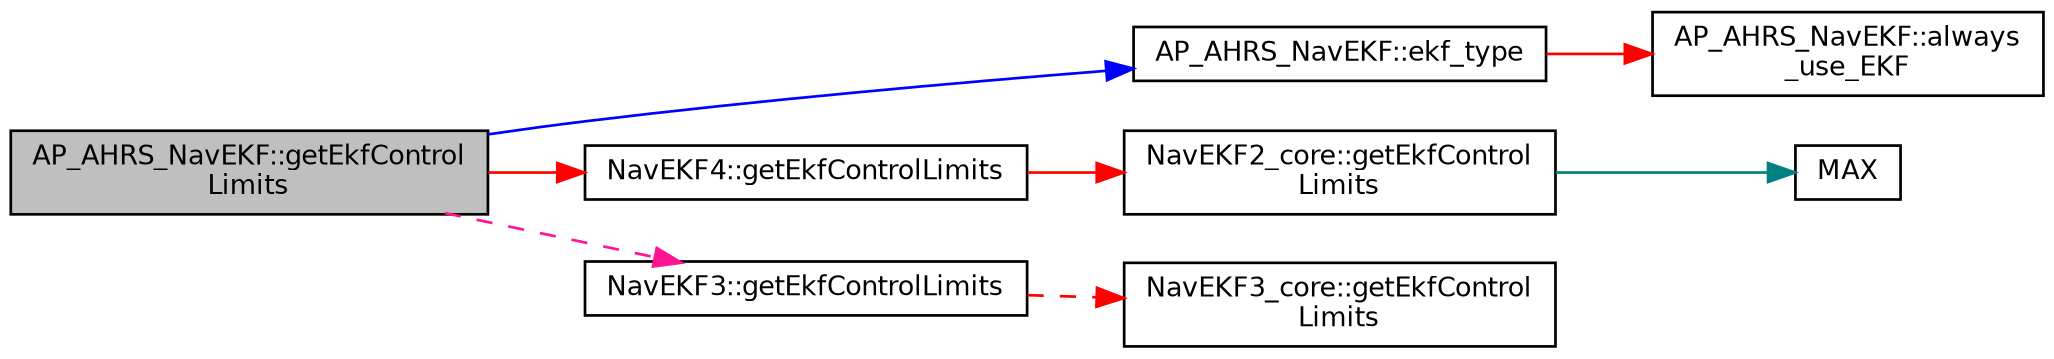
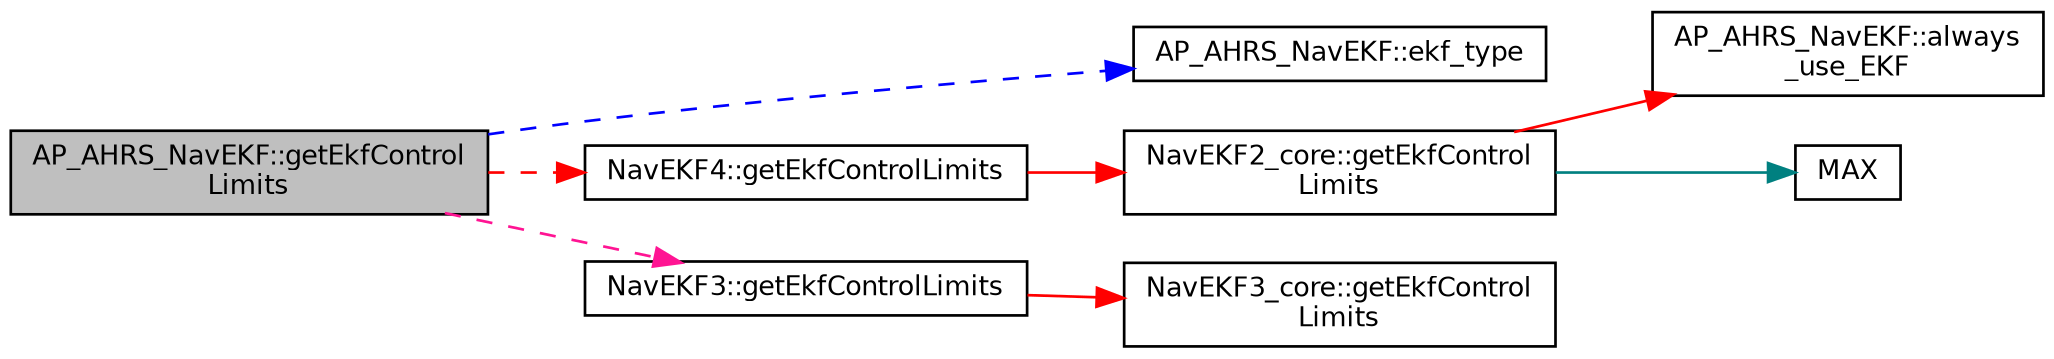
(1586, 54) -> (1580, 116)
(797, 98) -> (797, 98)
(522, 173) -> (522, 173)
(1062, 296) -> (1062, 296)
